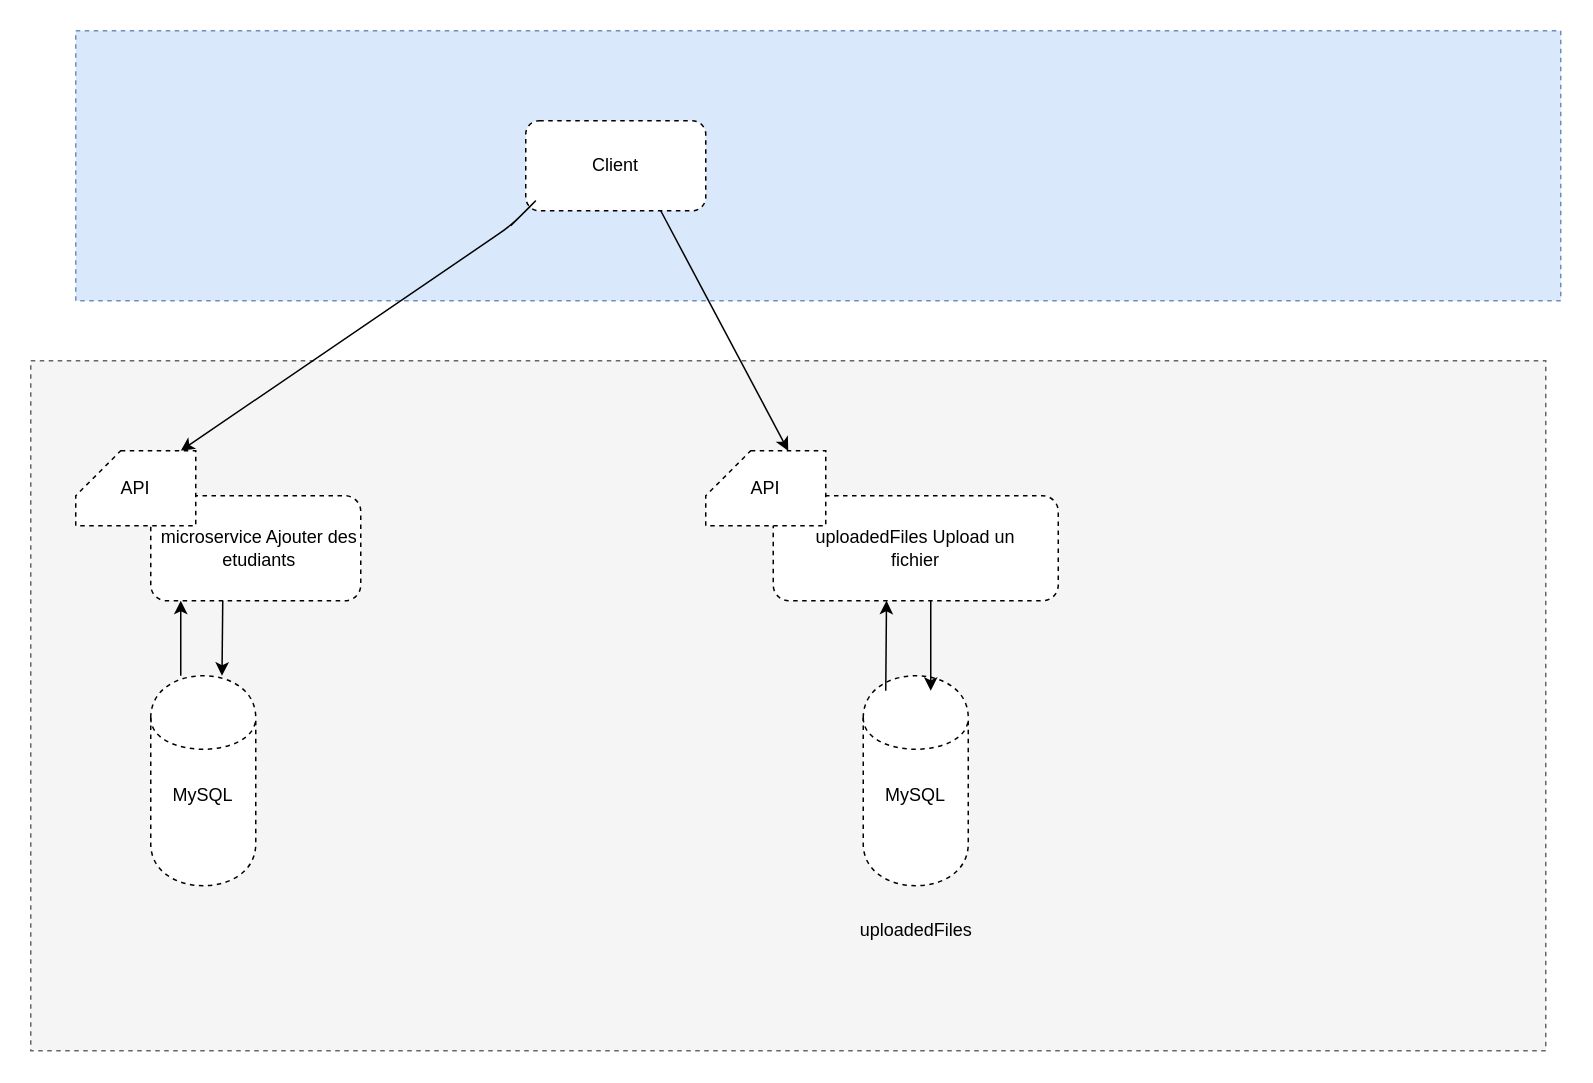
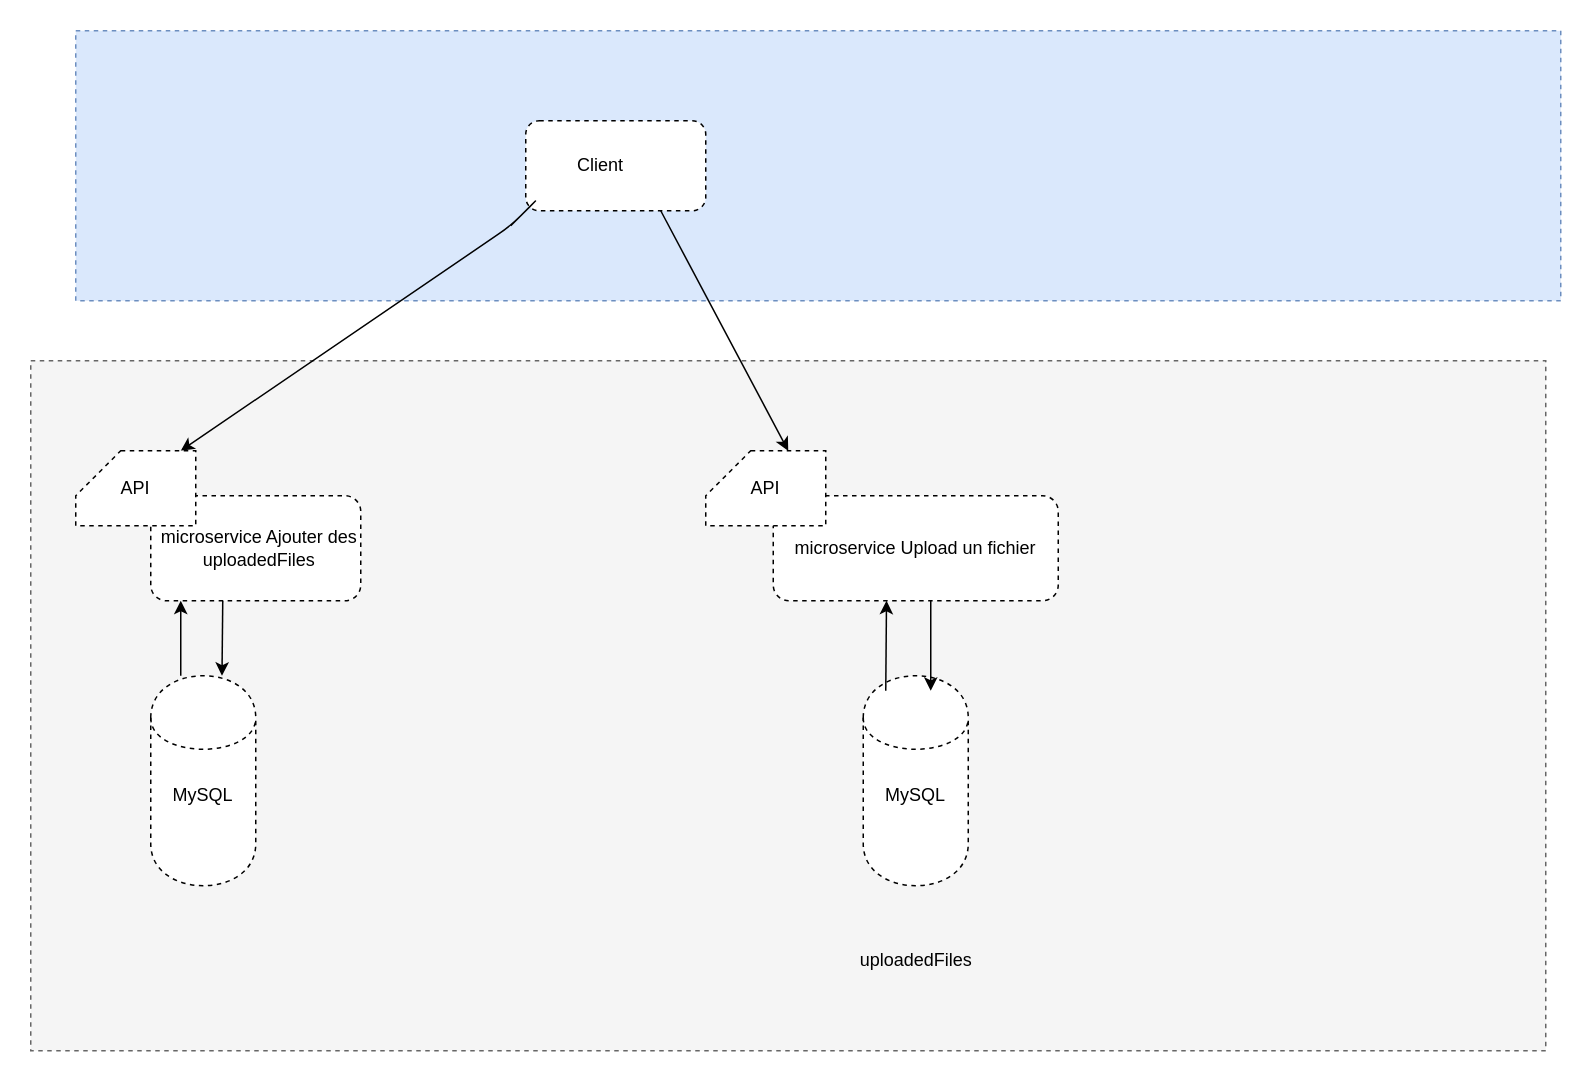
(616, 166) -> (601, 166)
(260, 548) -> (260, 548)
(916, 548) -> (916, 548)
(916, 931) -> (916, 961)
